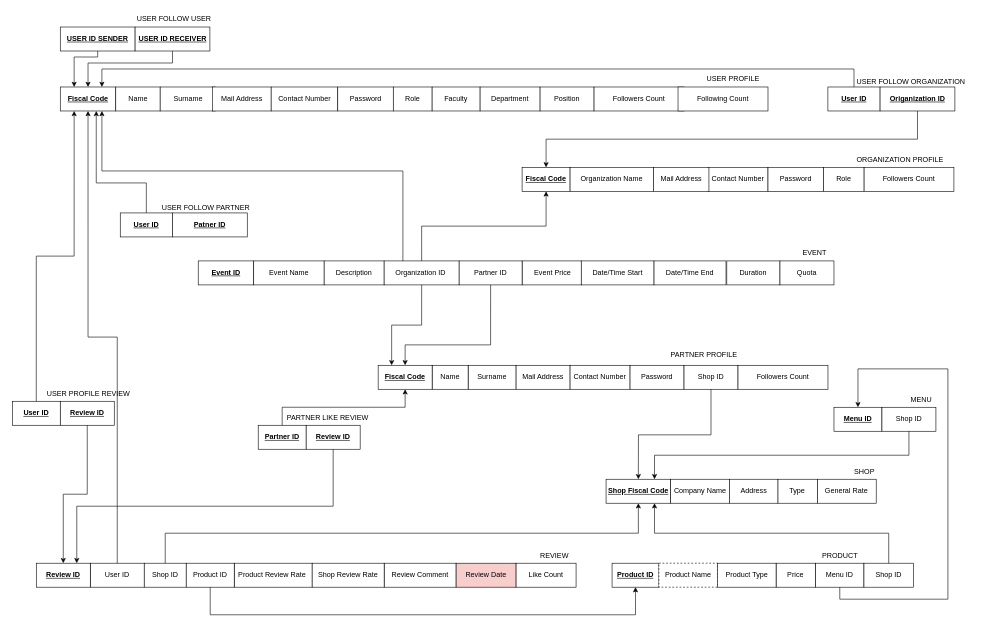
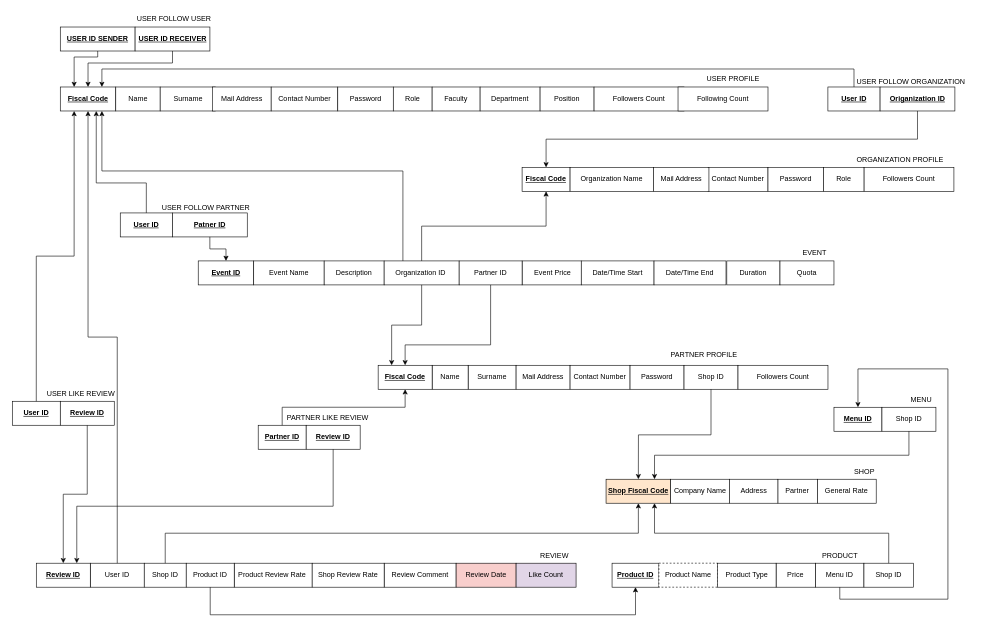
none -> (226, 255)
(83, 393) -> (77, 393)
(639, 491) -> (639, 491)
(798, 491) -> (798, 491)
(546, 575) -> (546, 575)
